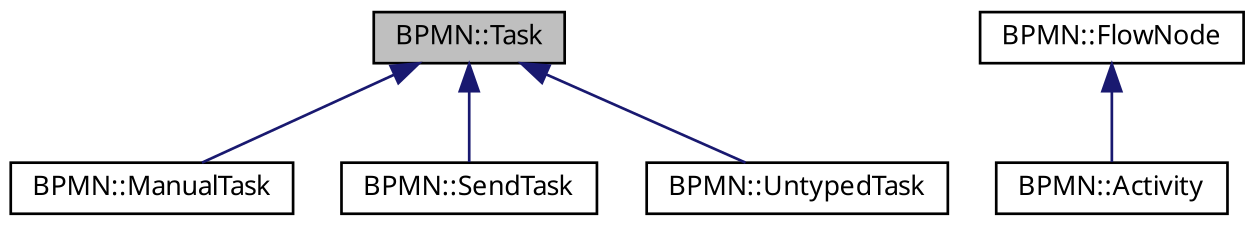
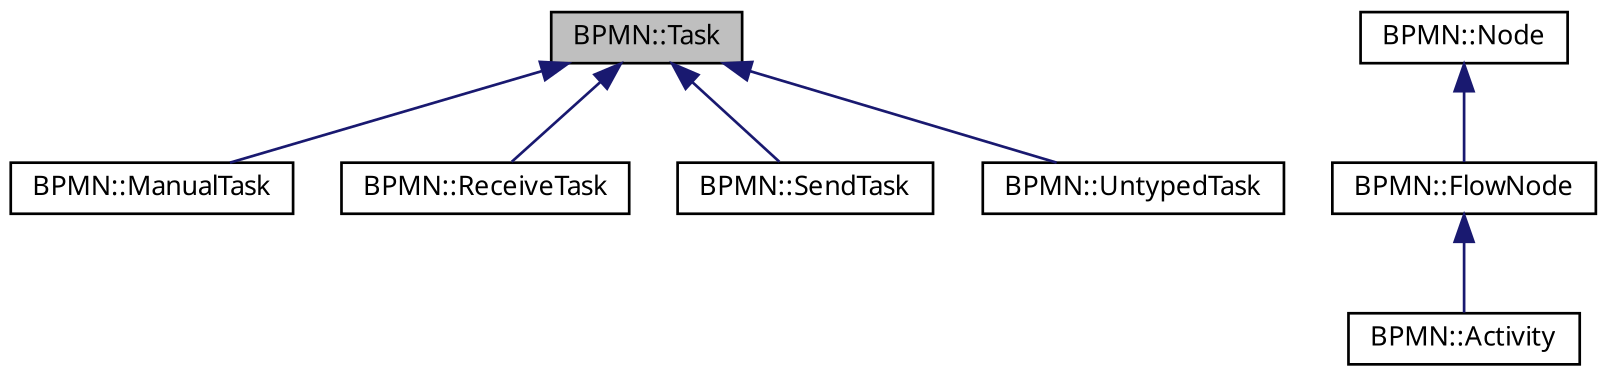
none -> (1464, 38)
none -> (485, 188)
